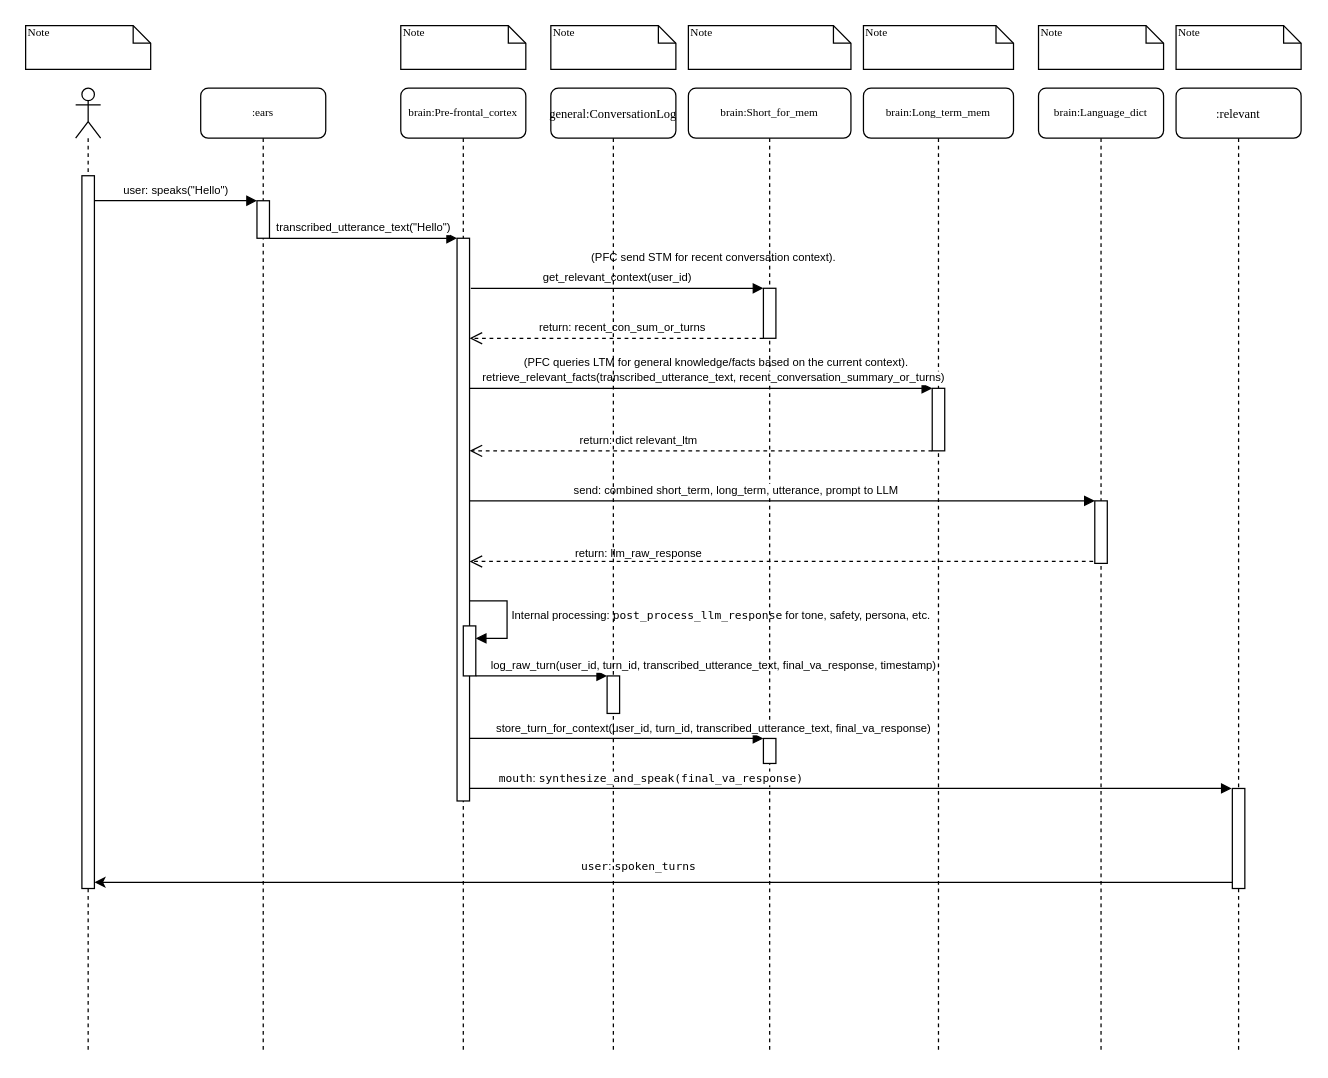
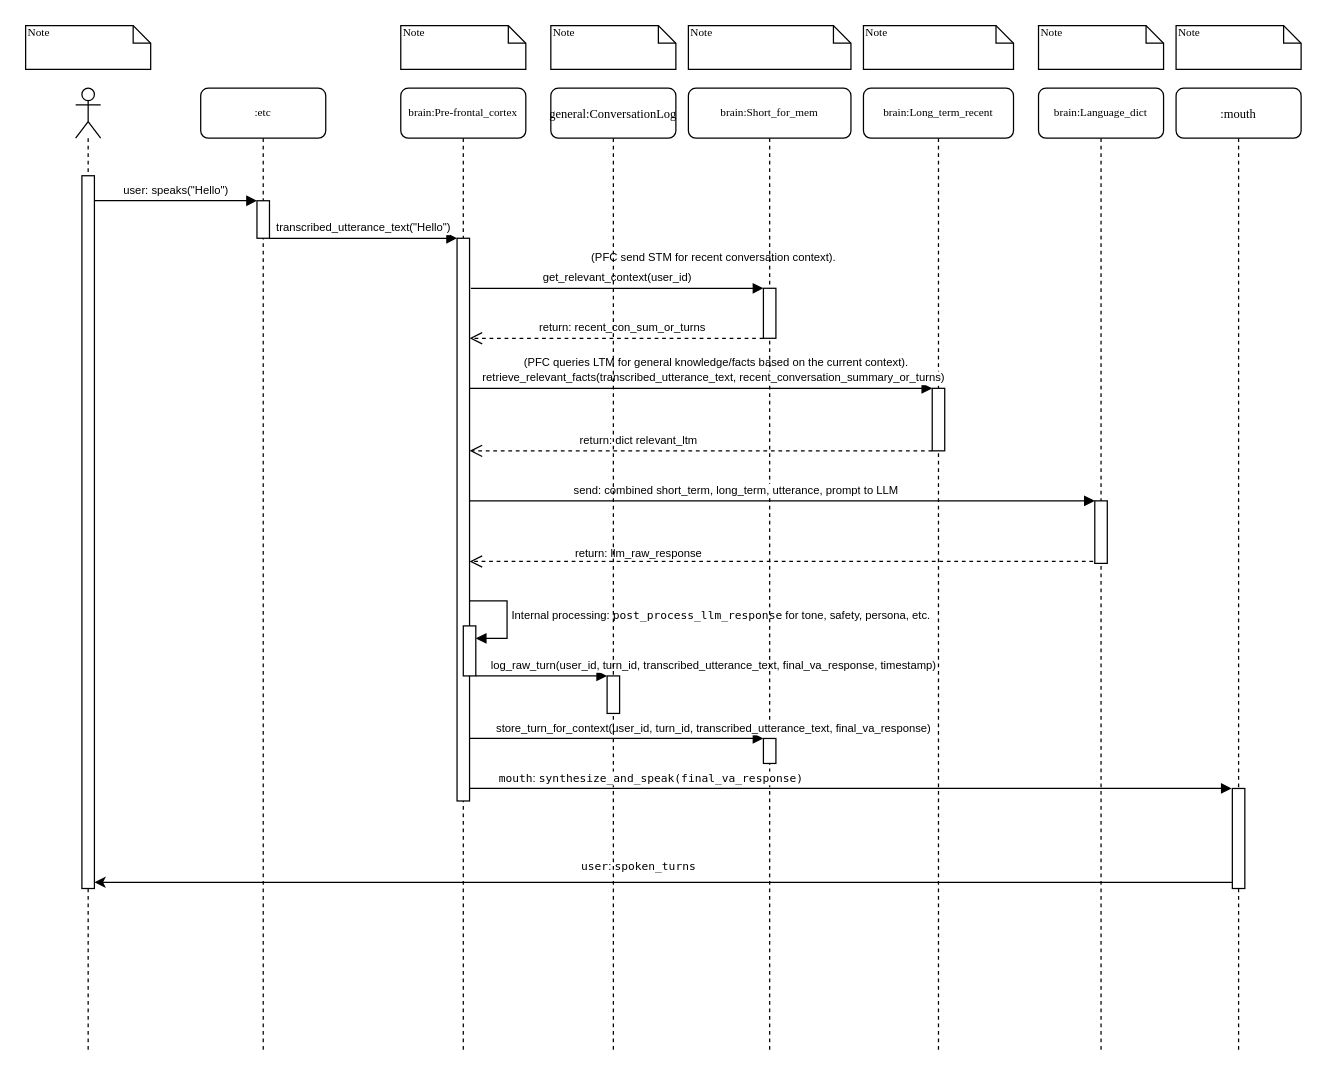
(263, 113) -> (263, 113)
(938, 113) -> (938, 113)
(1238, 113) -> (1238, 113)
